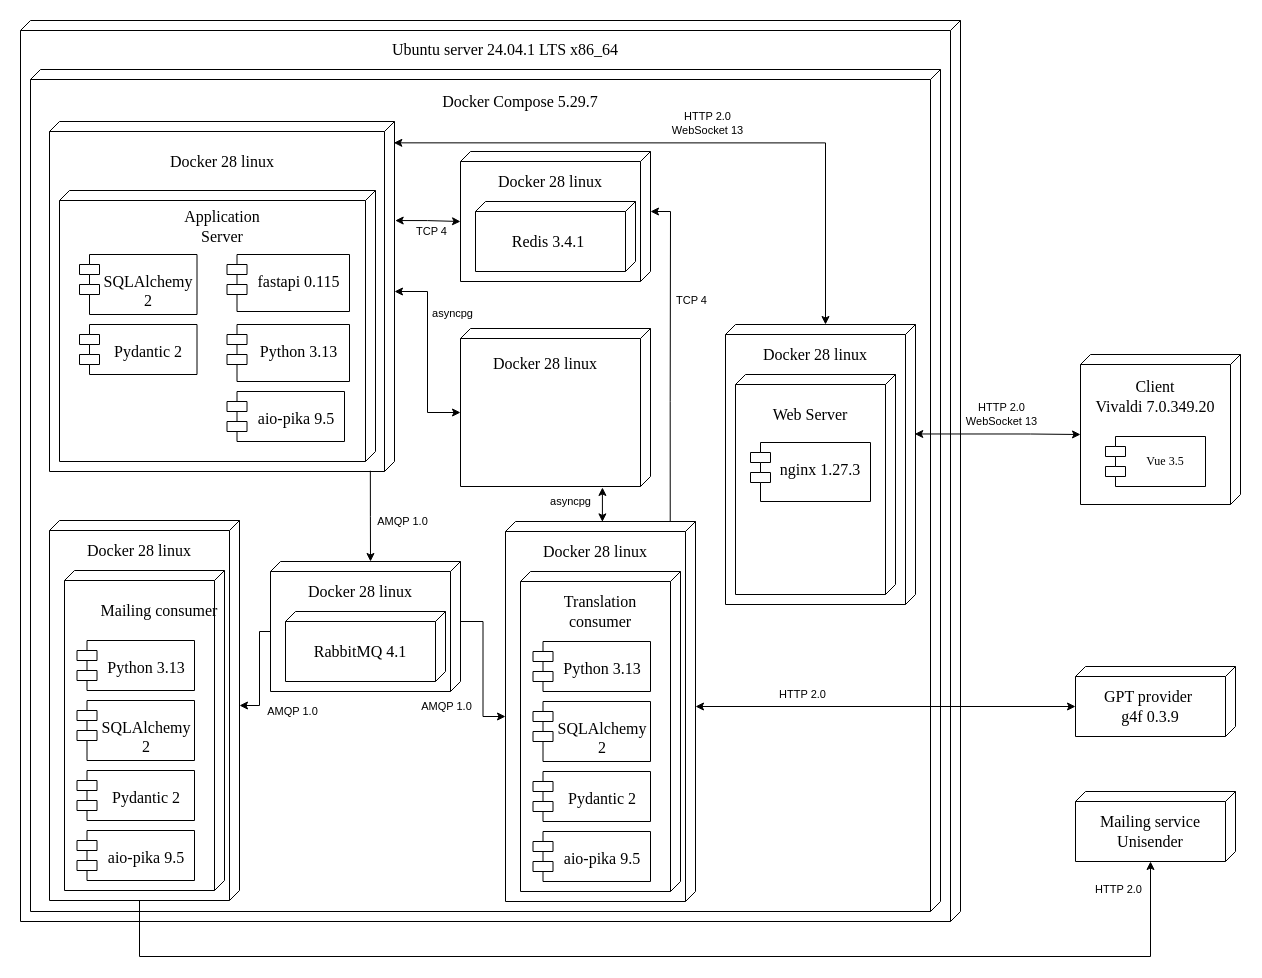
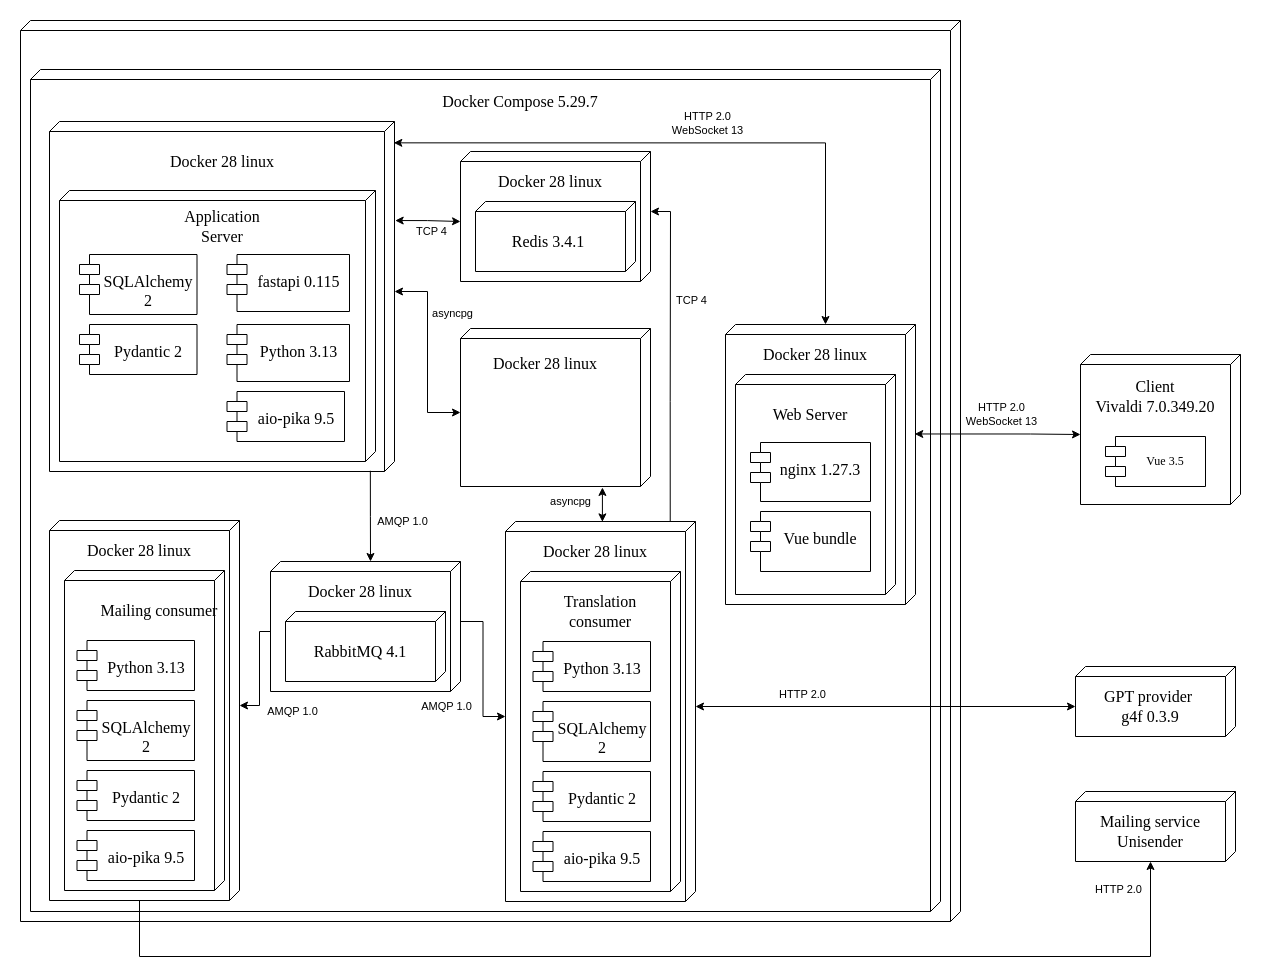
(506, 50) -> none
none -> (811, 542)
